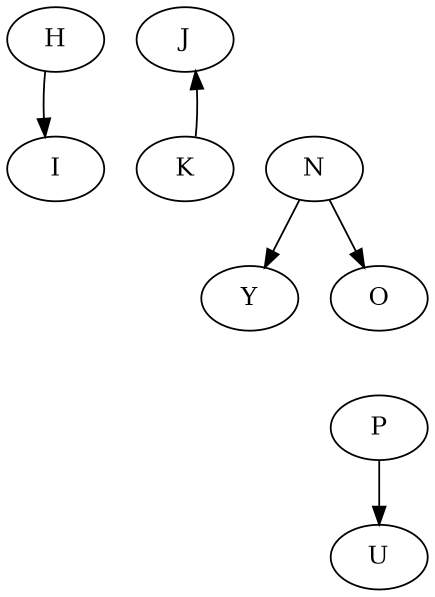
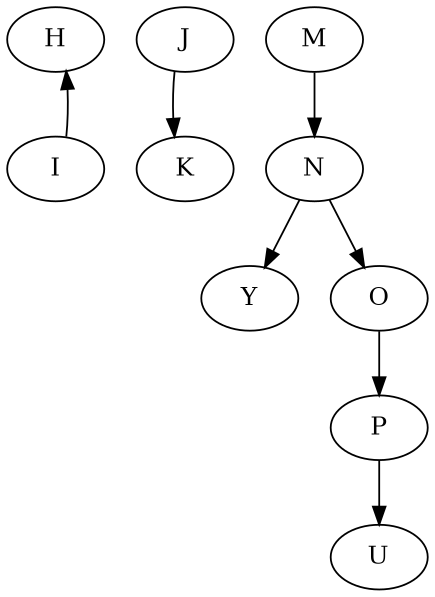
none -> (315, 40)
(44, 95) -> (68, 113)
(197, 113) -> (173, 95)
none -> (379, 354)
